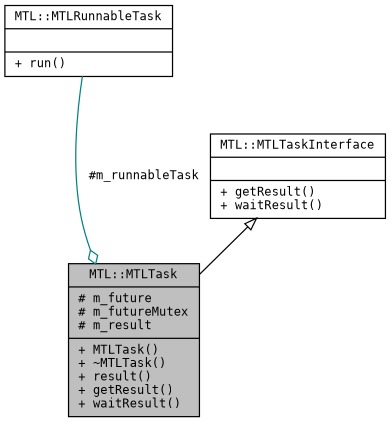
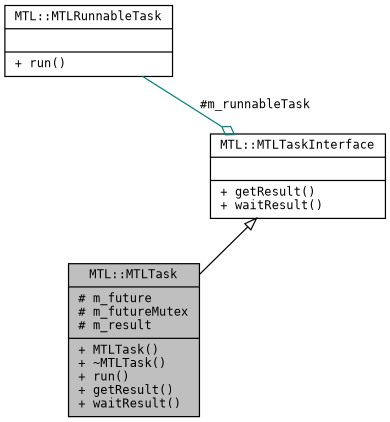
(76, 164) -> (182, 101)
(116, 377) -> (105, 377)
